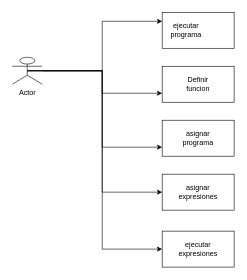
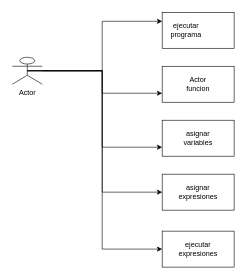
(198, 84) -> (198, 84)
(198, 138) -> (198, 138)
